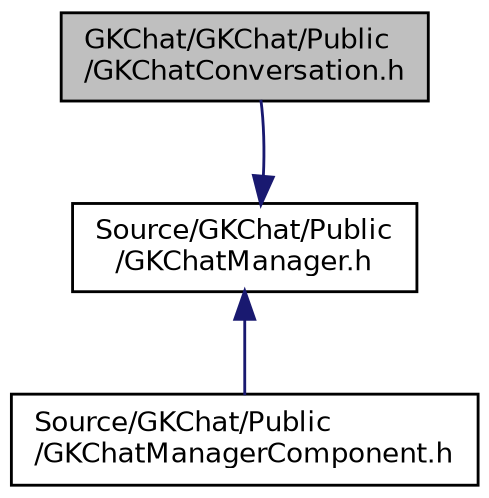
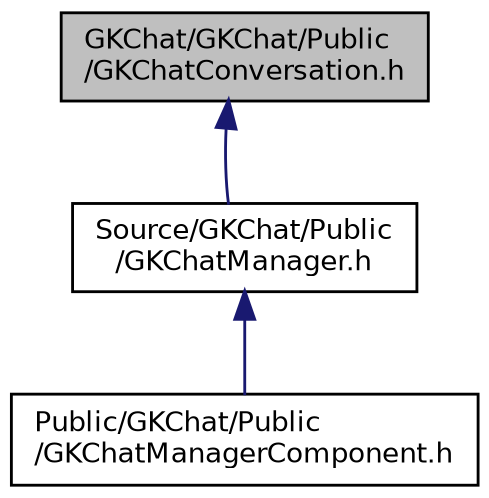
(264, 138) -> (226, 167)
(245, 440) -> (245, 440)
